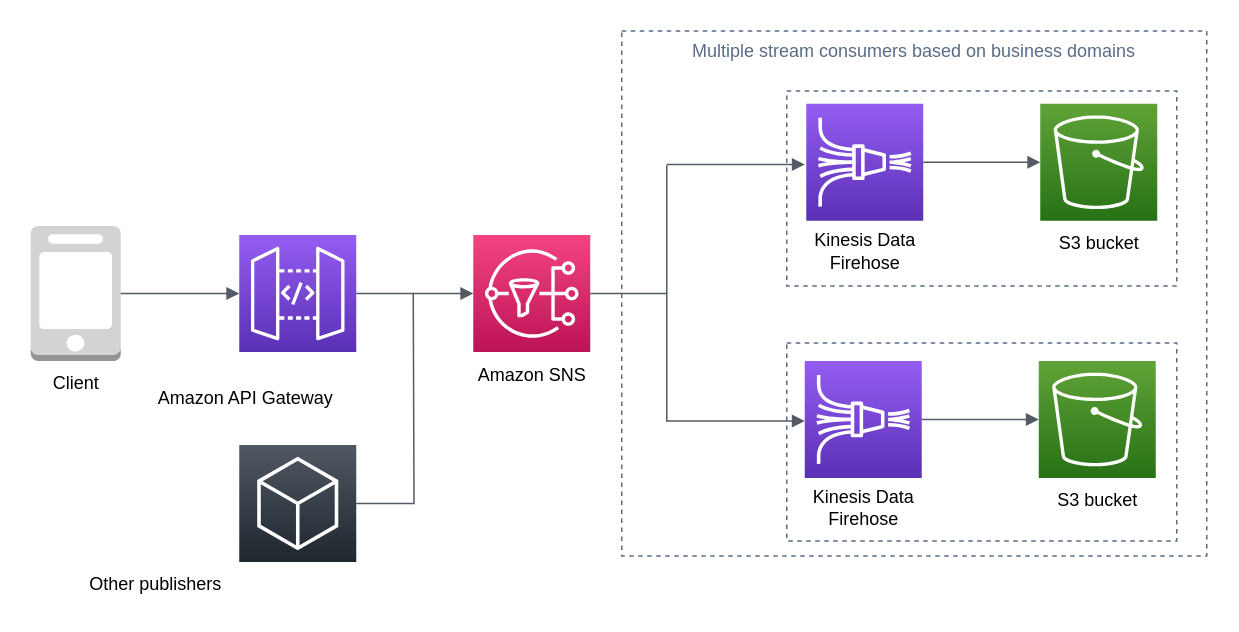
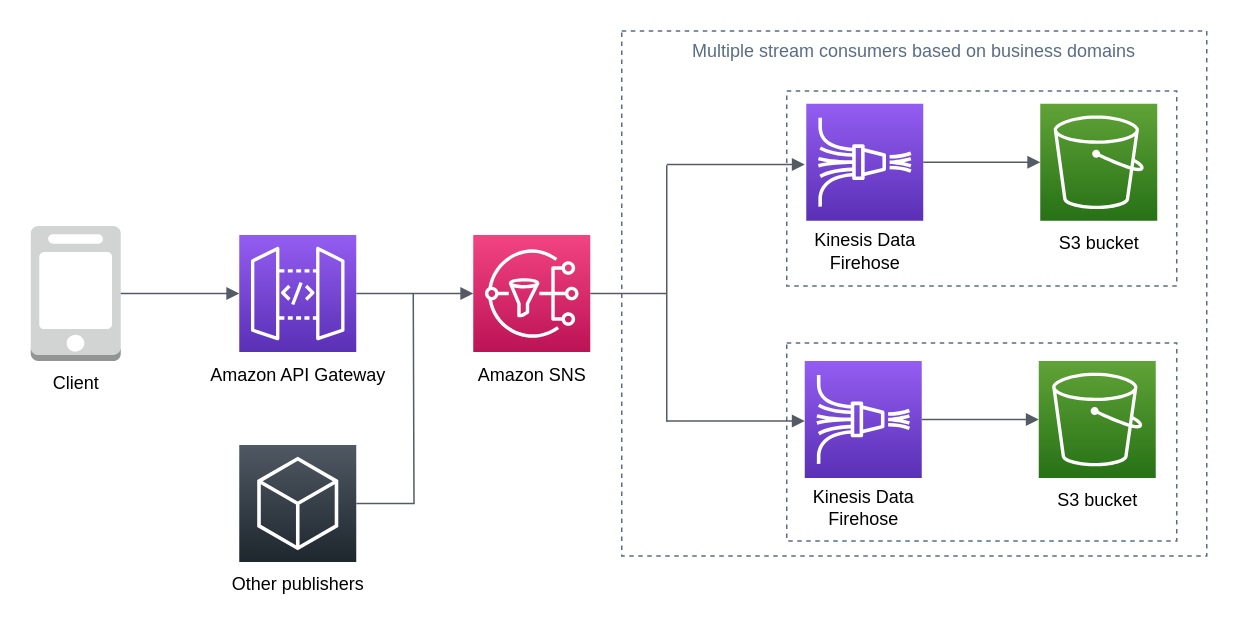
(245, 398) -> (298, 376)
(155, 584) -> (298, 584)
